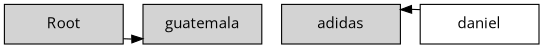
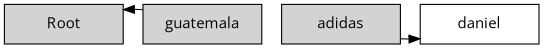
(416, 9) -> (405, 39)
(127, 39) -> (139, 9)
